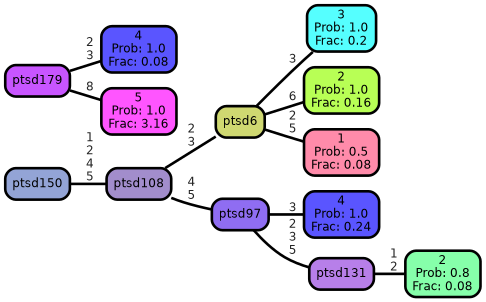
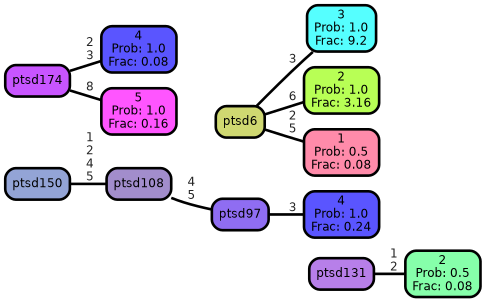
(342, 28) -> (342, 28)
(38, 81) -> (38, 81)
(342, 90) -> (342, 90)
(139, 111) -> (139, 111)
(190, 152) -> none
(279, 253) -> none
(443, 274) -> (443, 274)
